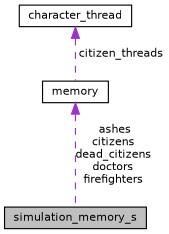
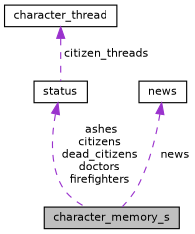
(75, 92) -> (61, 92)
none -> (163, 92)
(75, 218) -> (112, 218)
